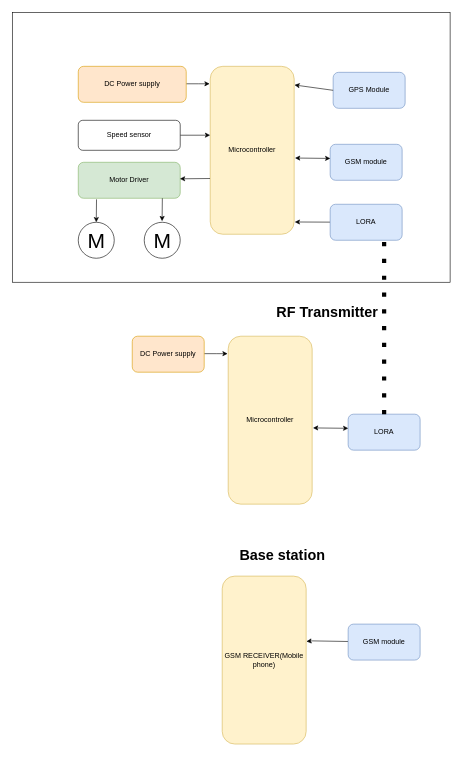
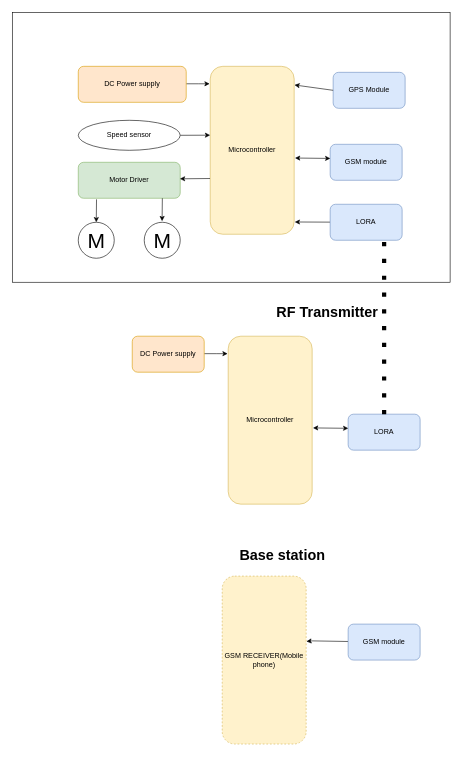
(129, 135) -> (129, 135)
(264, 660) -> (264, 660)
